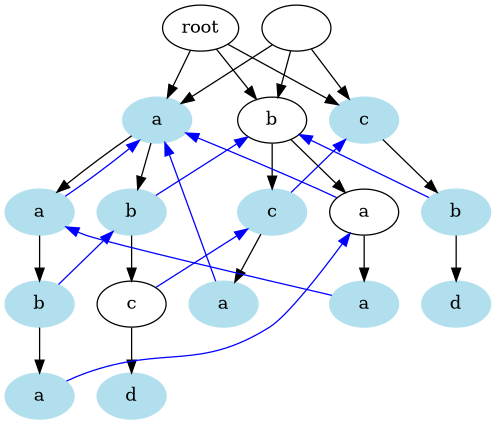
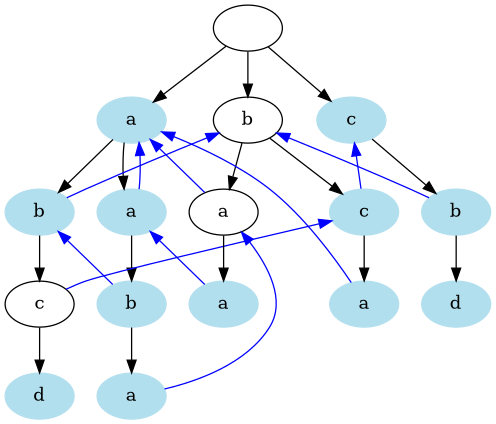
(201, 28) -> none
